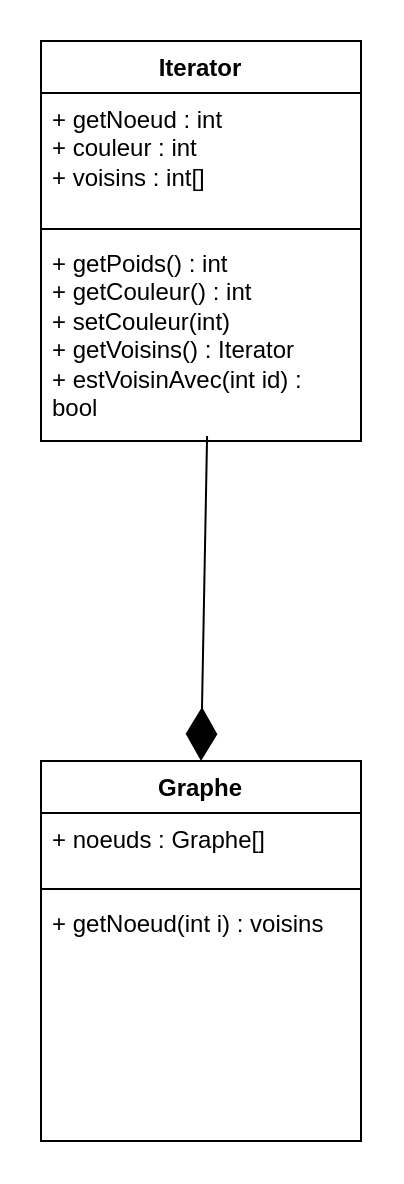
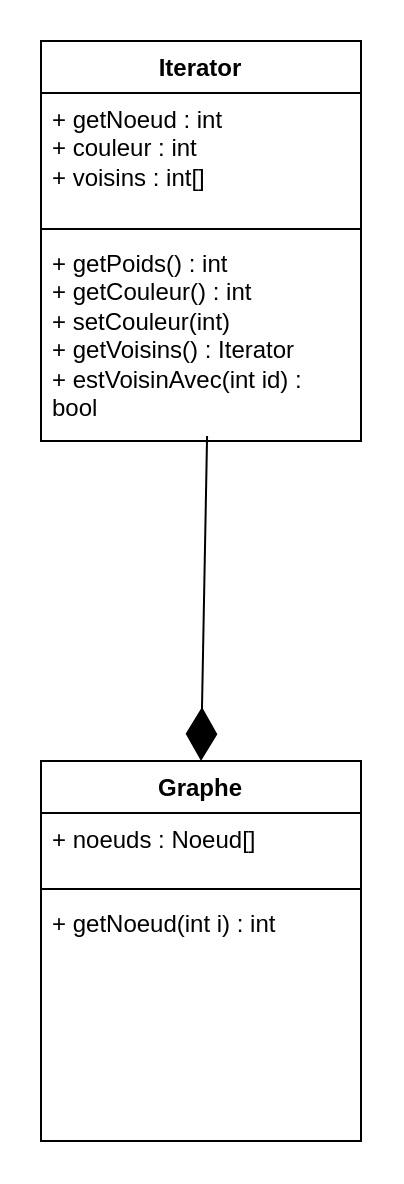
(168, 841) -> (161, 841)
(203, 940) -> (183, 925)
